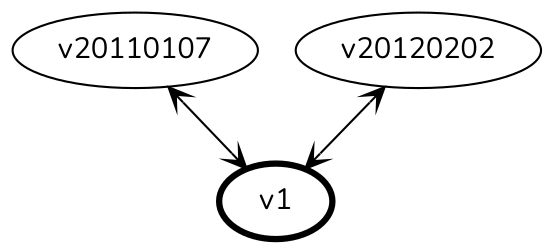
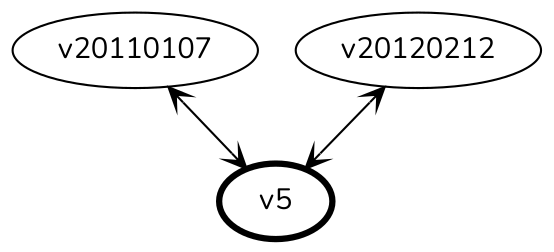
(418, 50) -> (418, 50)
(276, 201) -> (276, 201)
